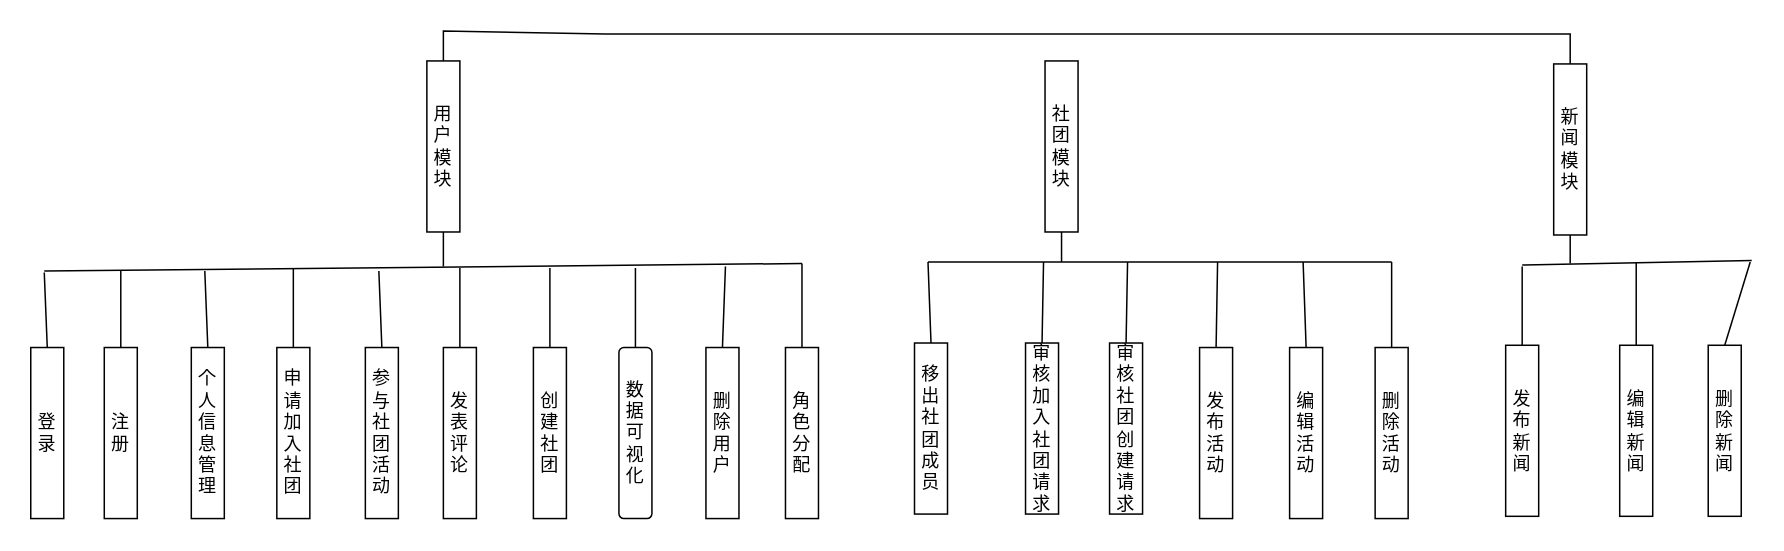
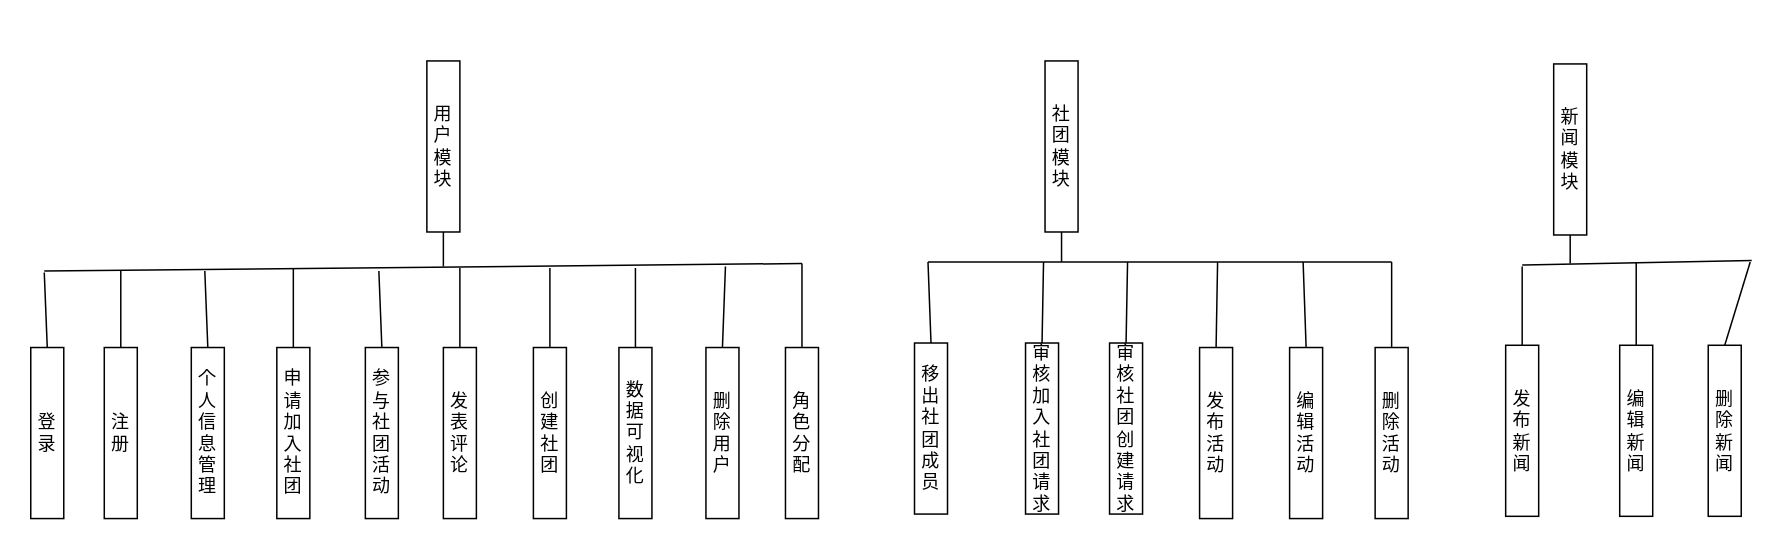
(1006, 34) -> none
(635, 433) -> (635, 433)
